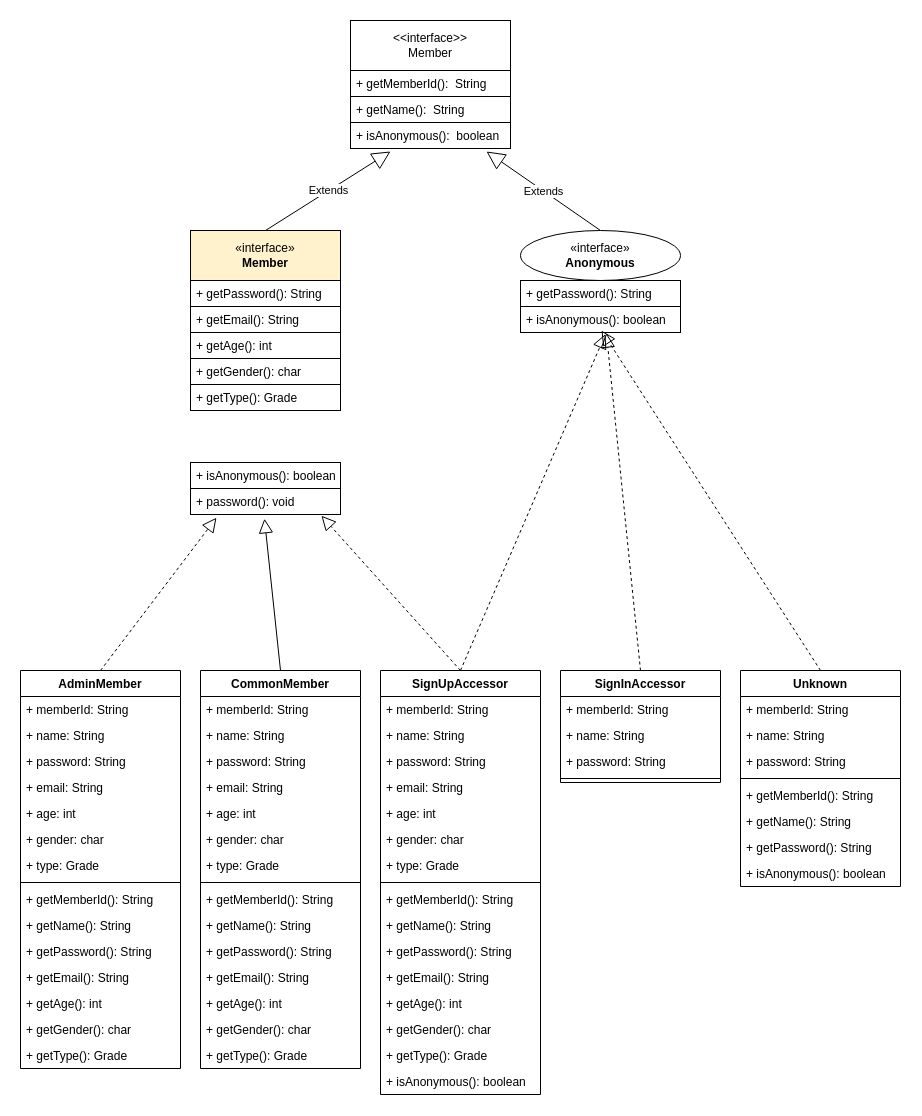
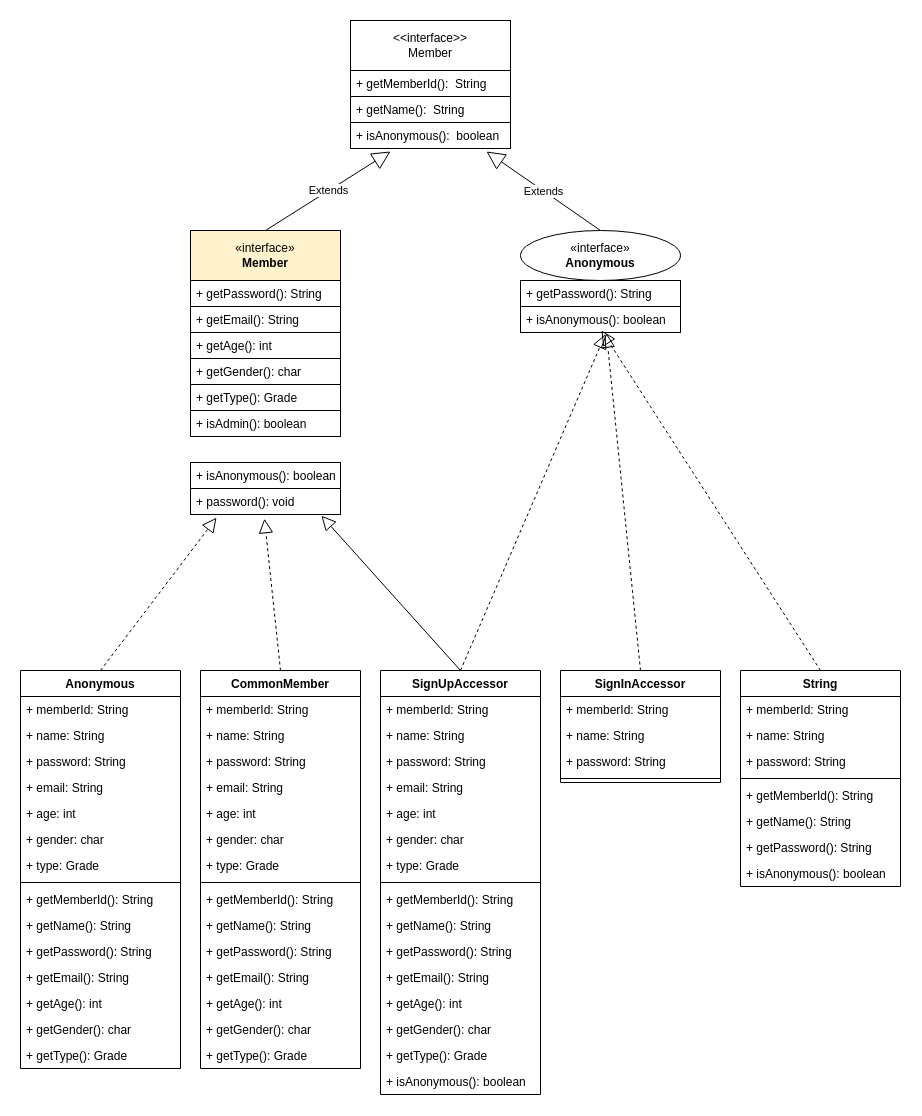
none -> (266, 424)
(395, 597) -> (395, 597)
(273, 601) -> (273, 601)
(101, 685) -> (101, 685)
(821, 685) -> (821, 685)
